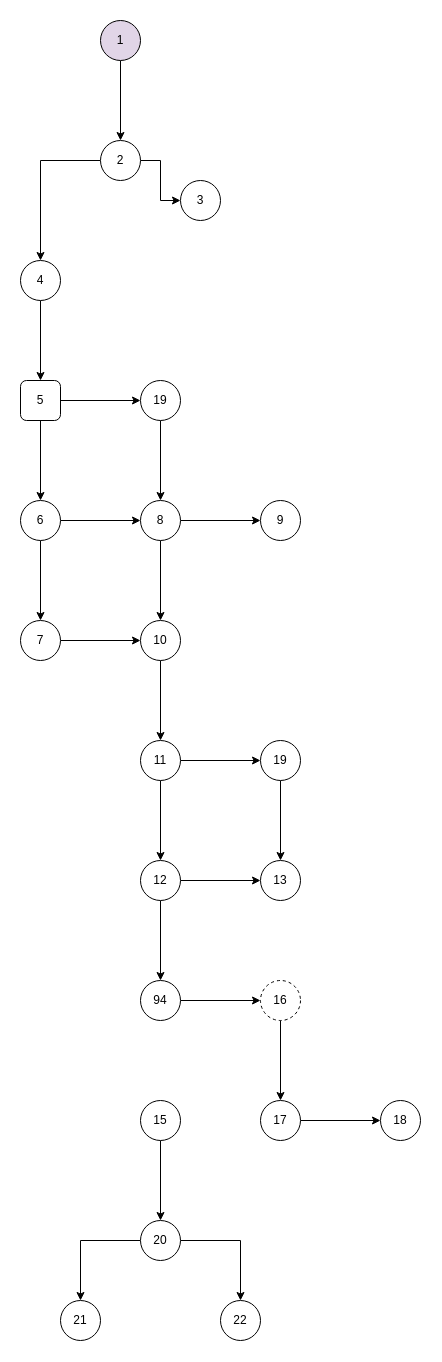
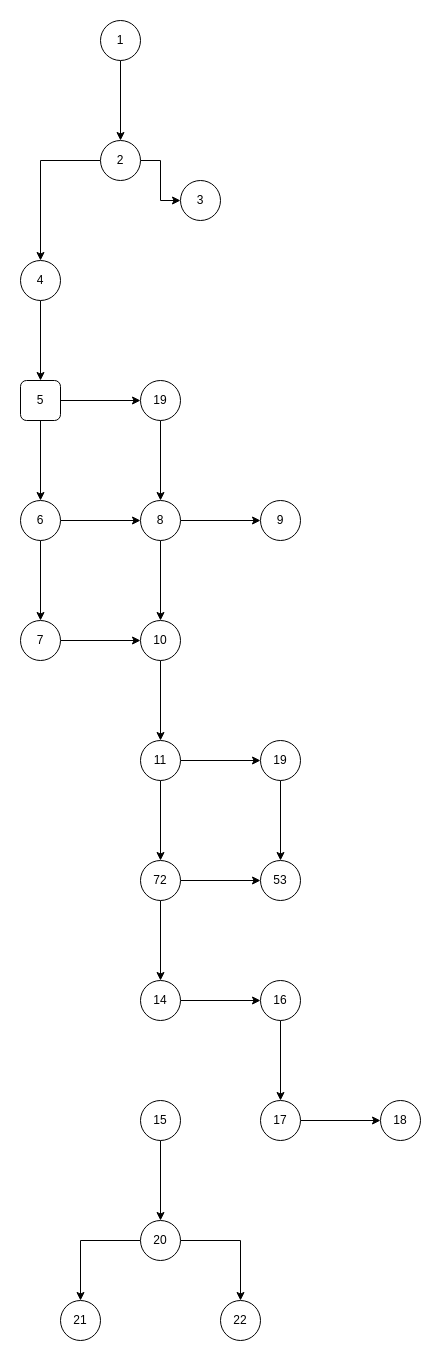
(121, 41) -> (121, 41)
(161, 881) -> (161, 881)
(281, 881) -> (281, 881)
(161, 1001) -> (161, 1001)
(281, 1001) -> (281, 1001)
